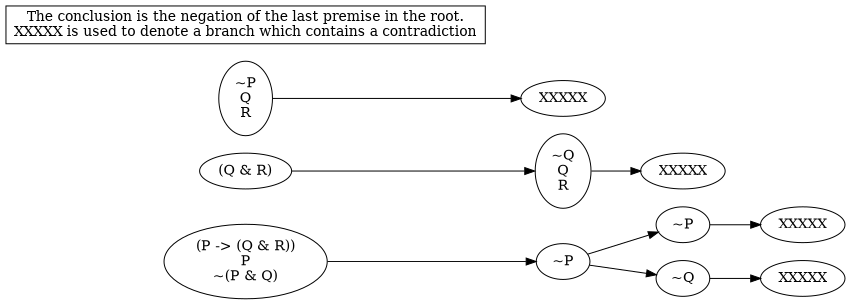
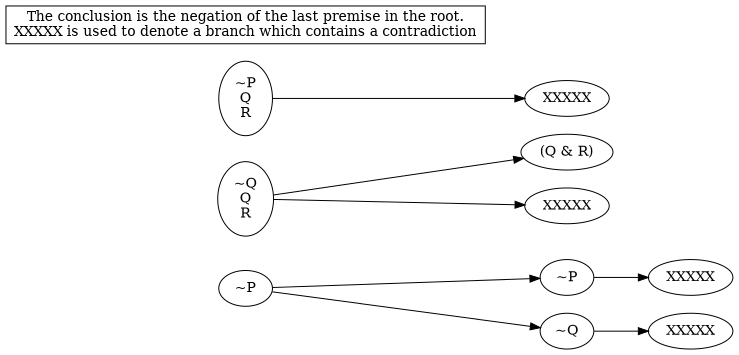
(408, 171) -> (394, 177)
(246, 262) -> none
